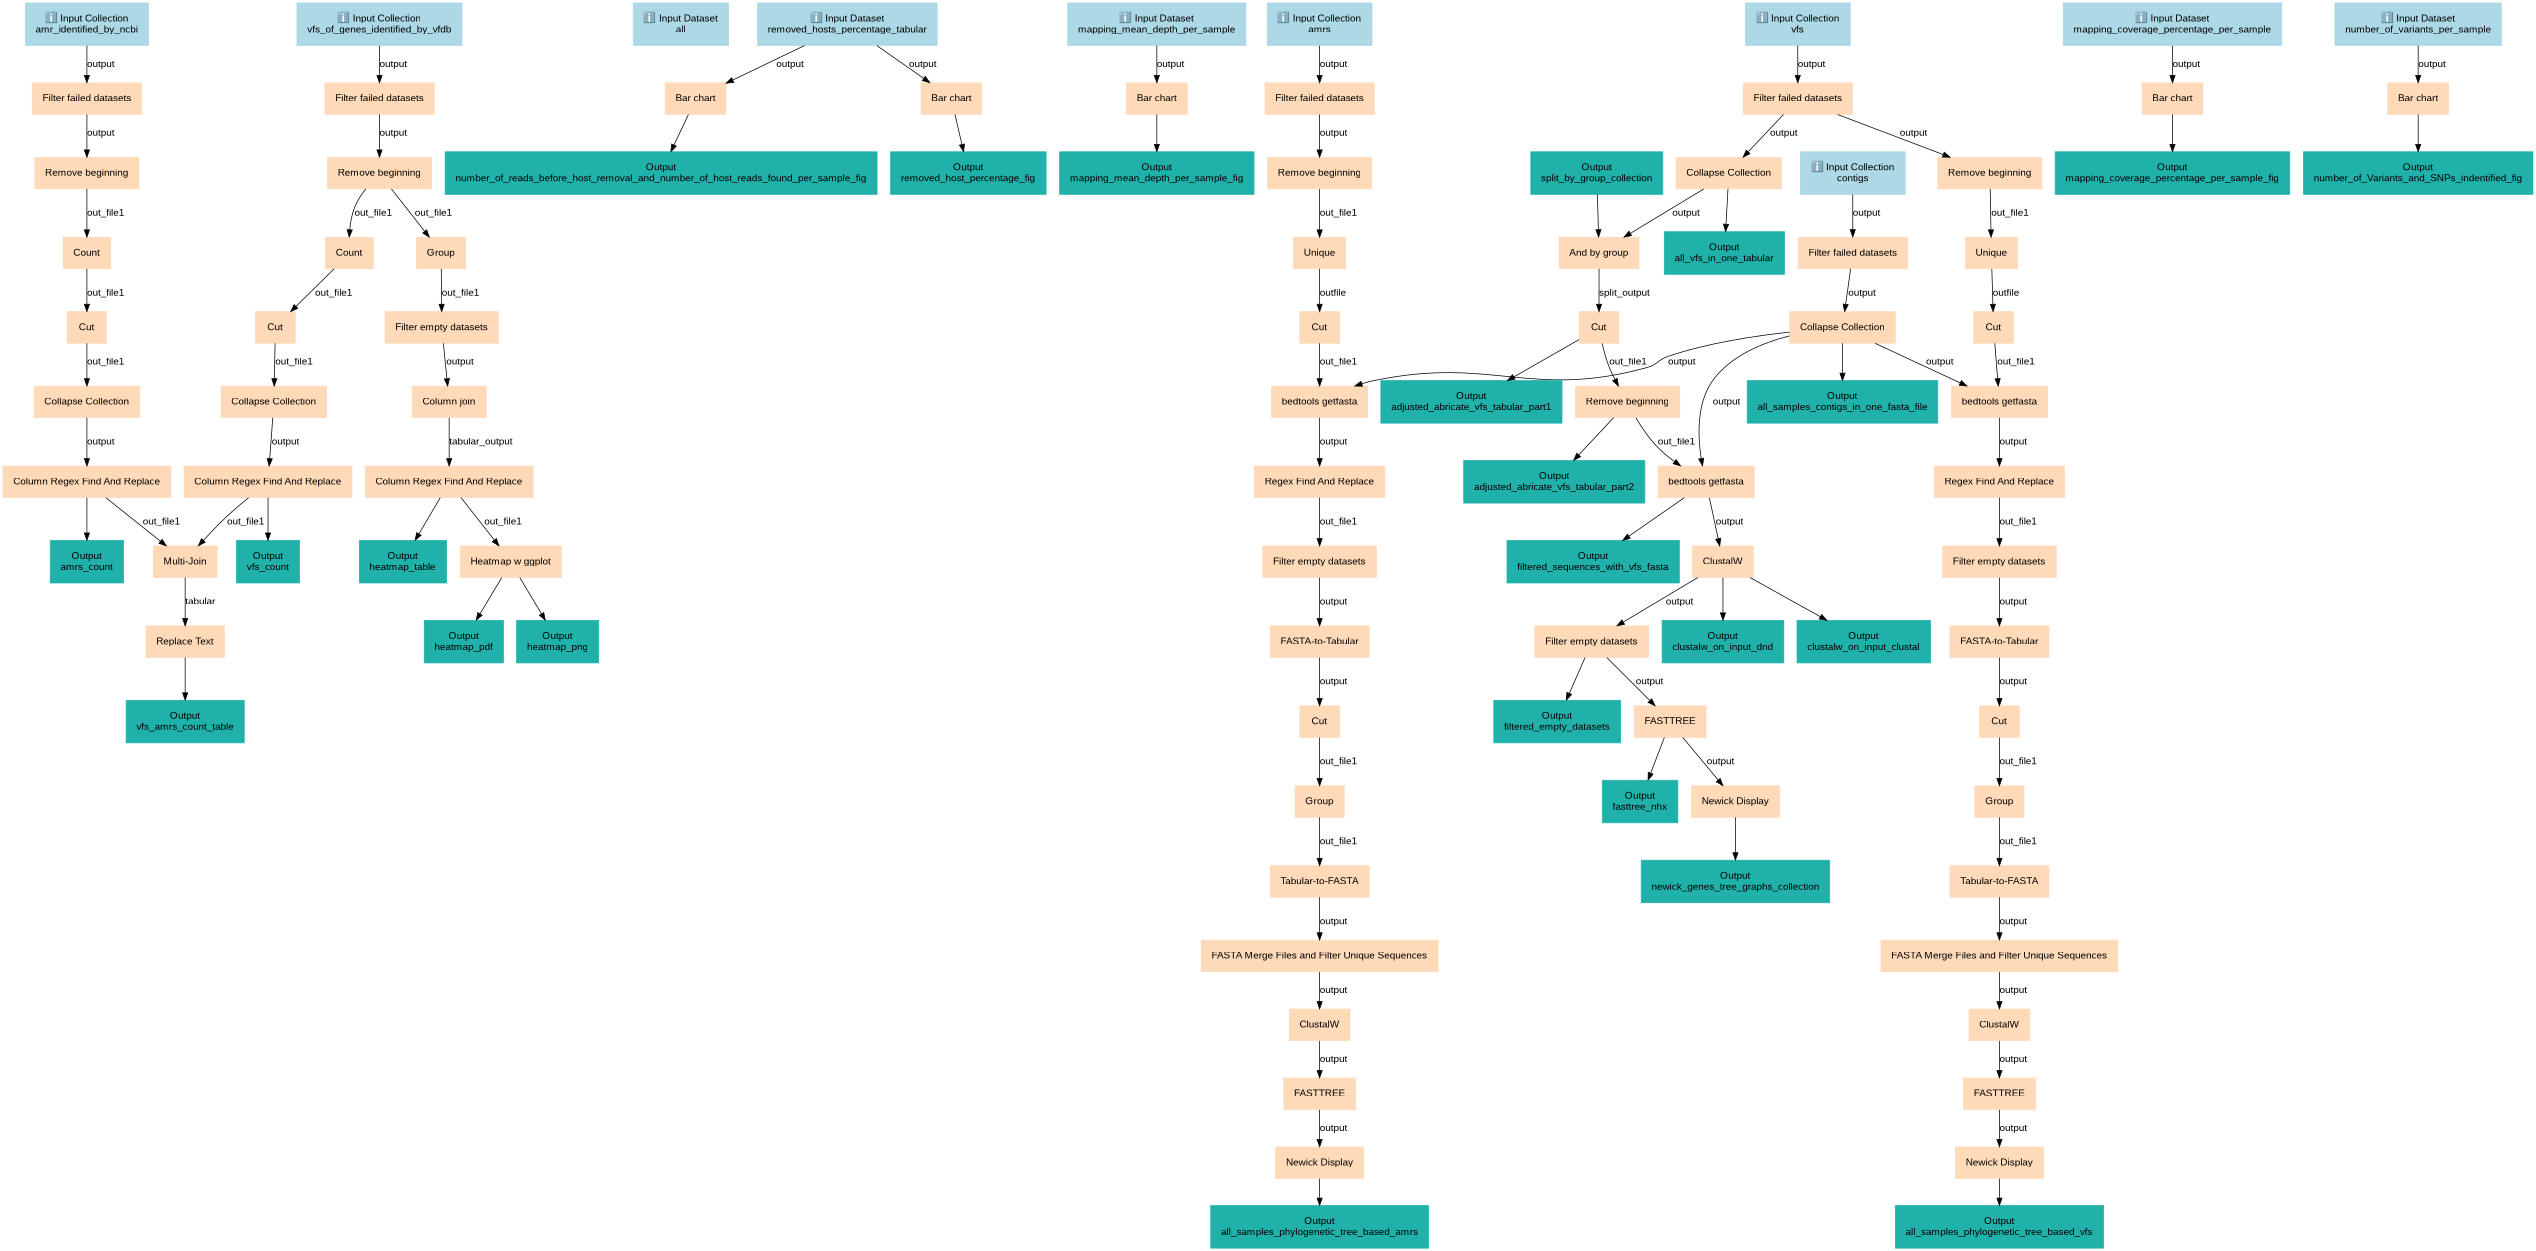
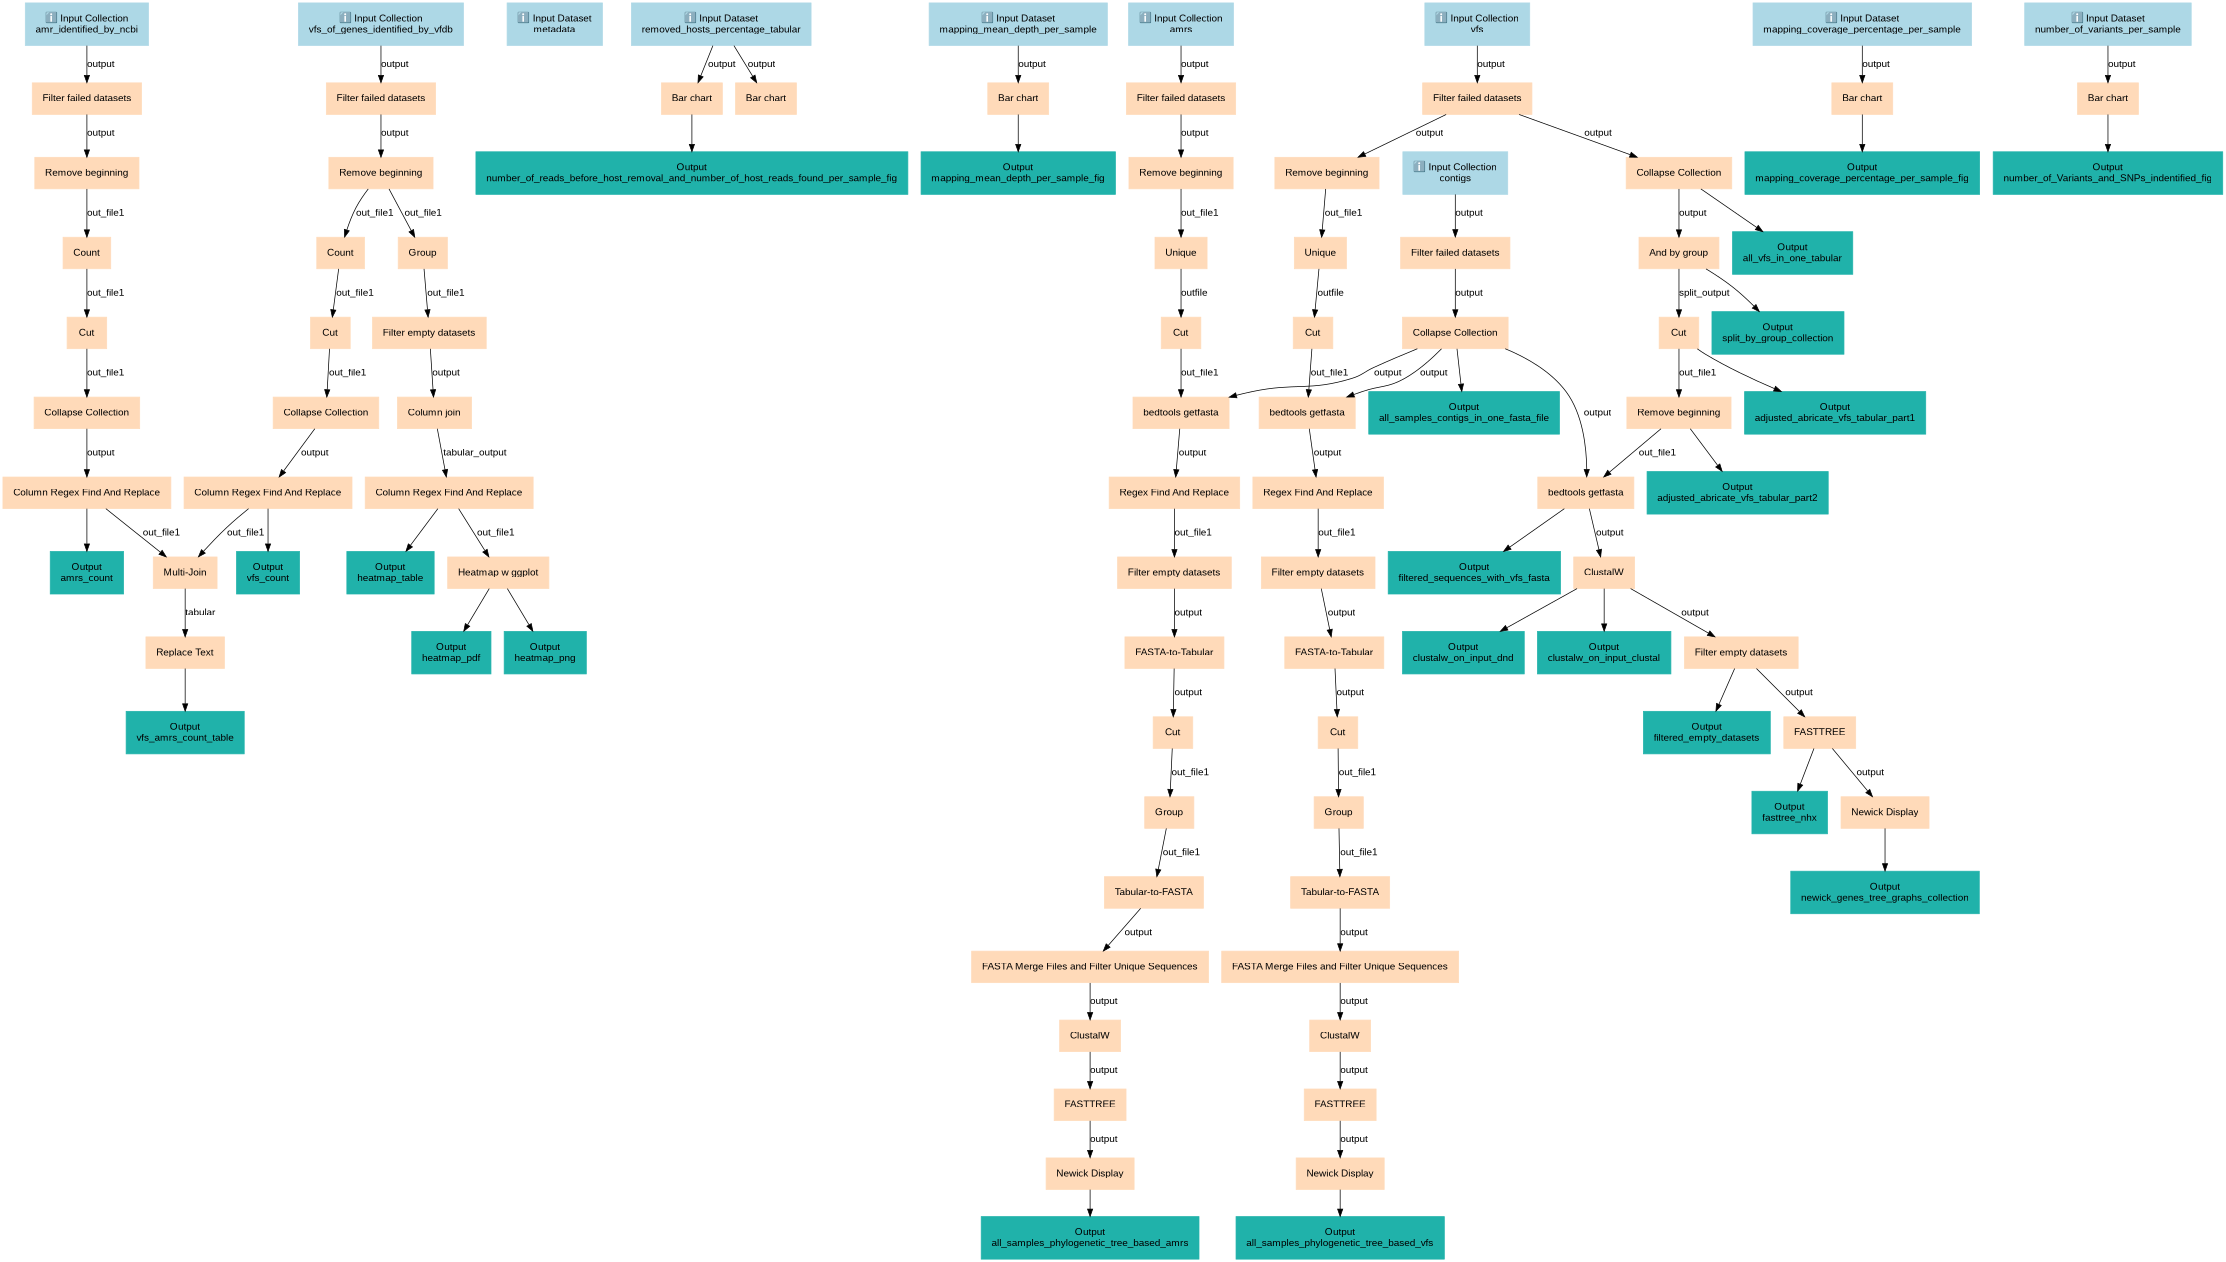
(681, 24) -> (555, 24)
(968, 173) -> none
(1598, 212) -> (1731, 286)
